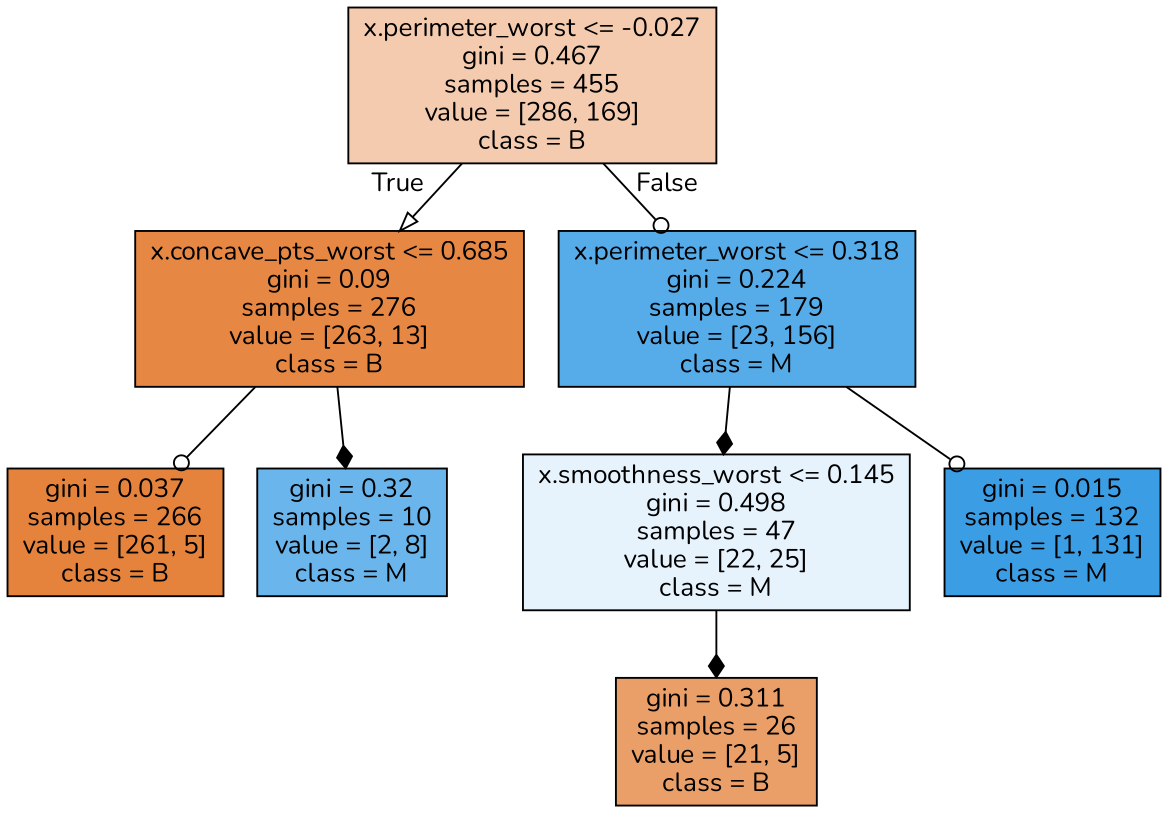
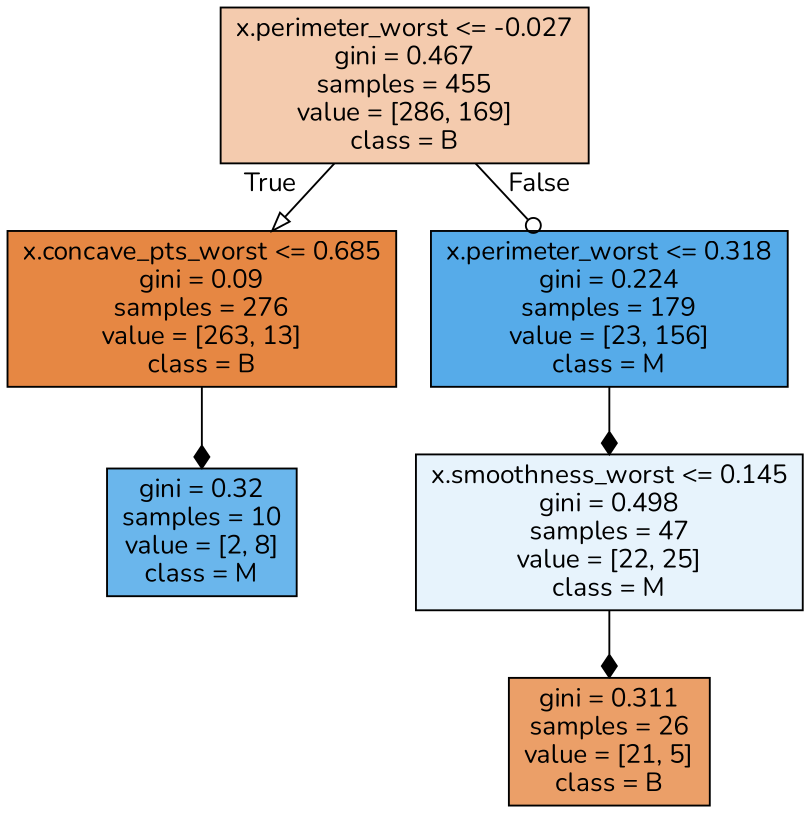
(115, 532) -> none
(1052, 532) -> none
